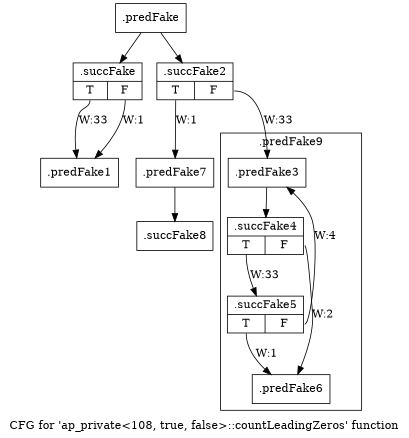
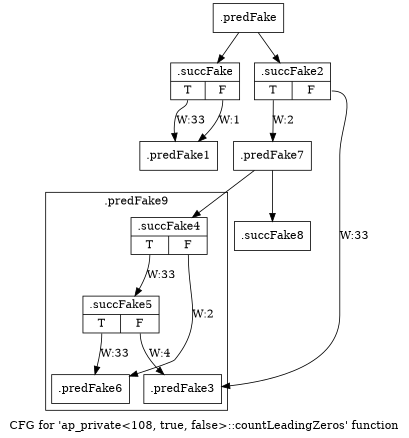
(187, 121) -> (284, 121)
(266, 198) -> (231, 188)
(267, 354) -> (115, 354)
